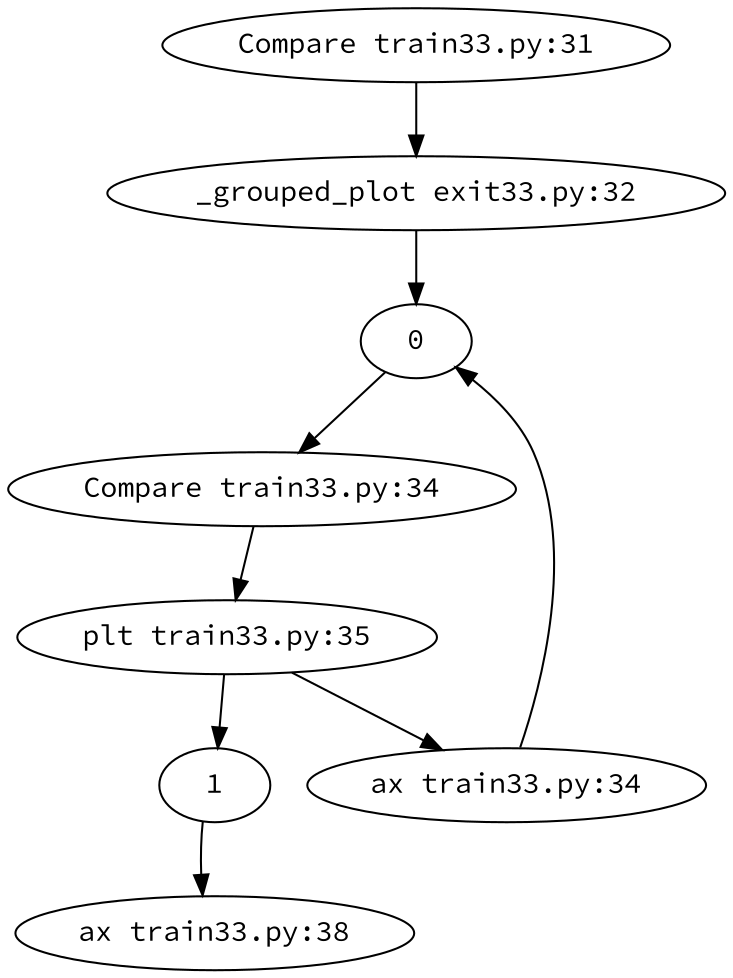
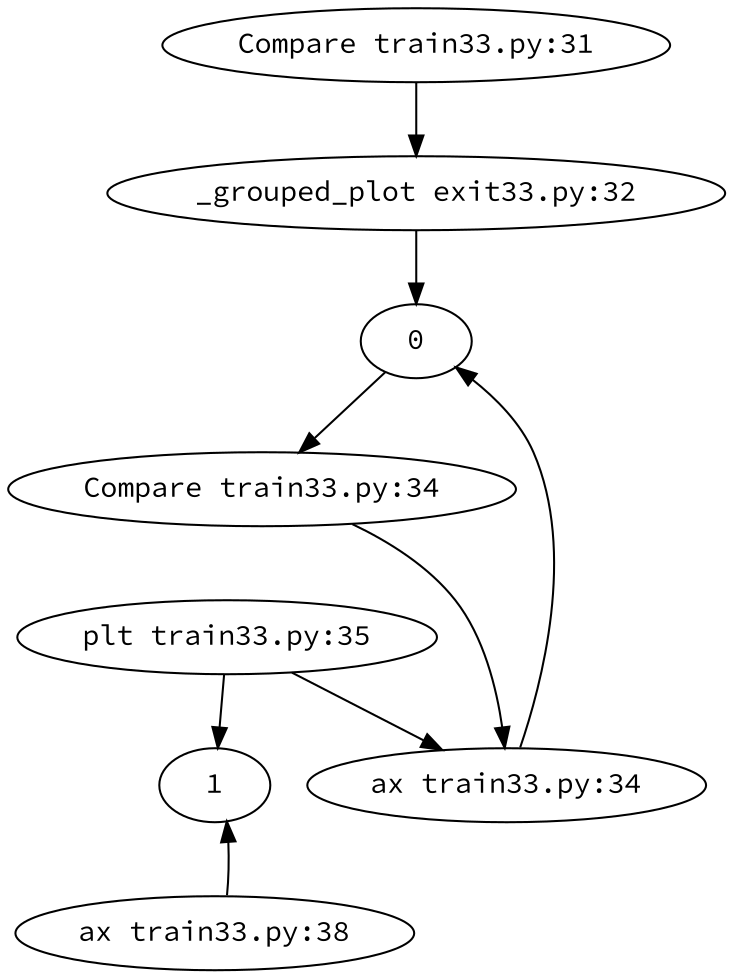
(247, 553) -> (458, 603)
(201, 848) -> (229, 869)
